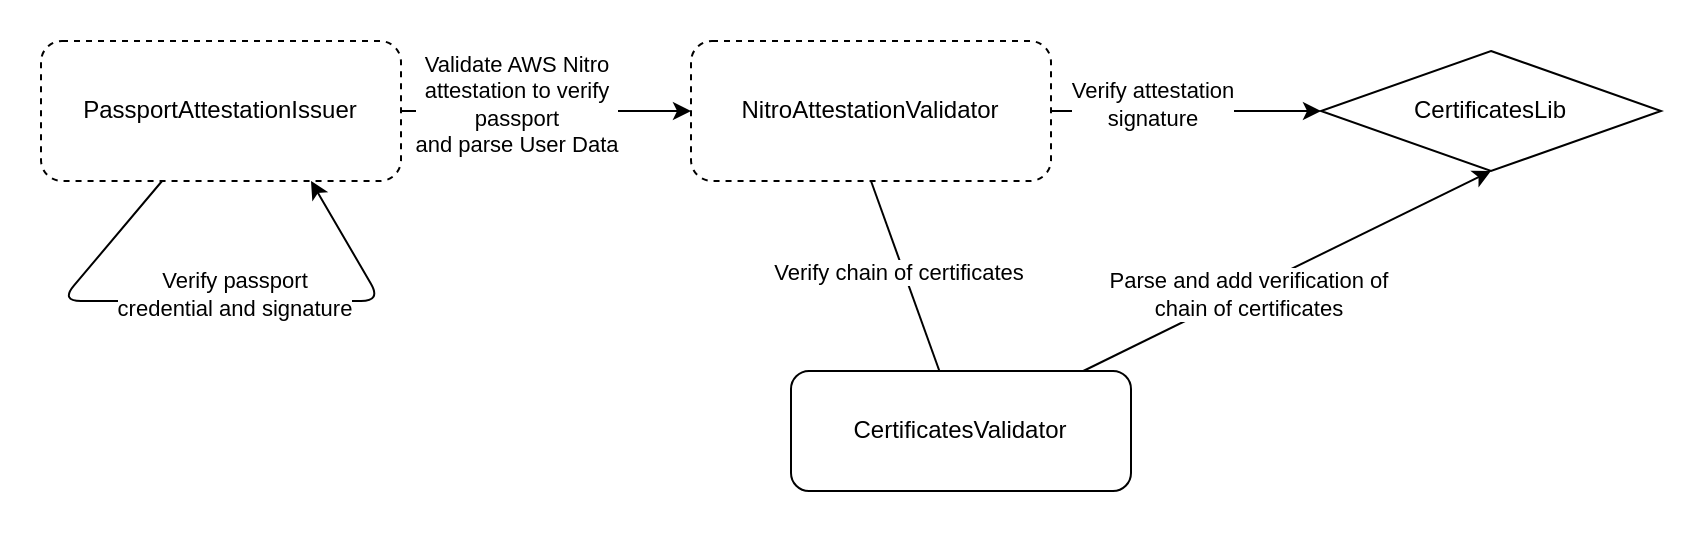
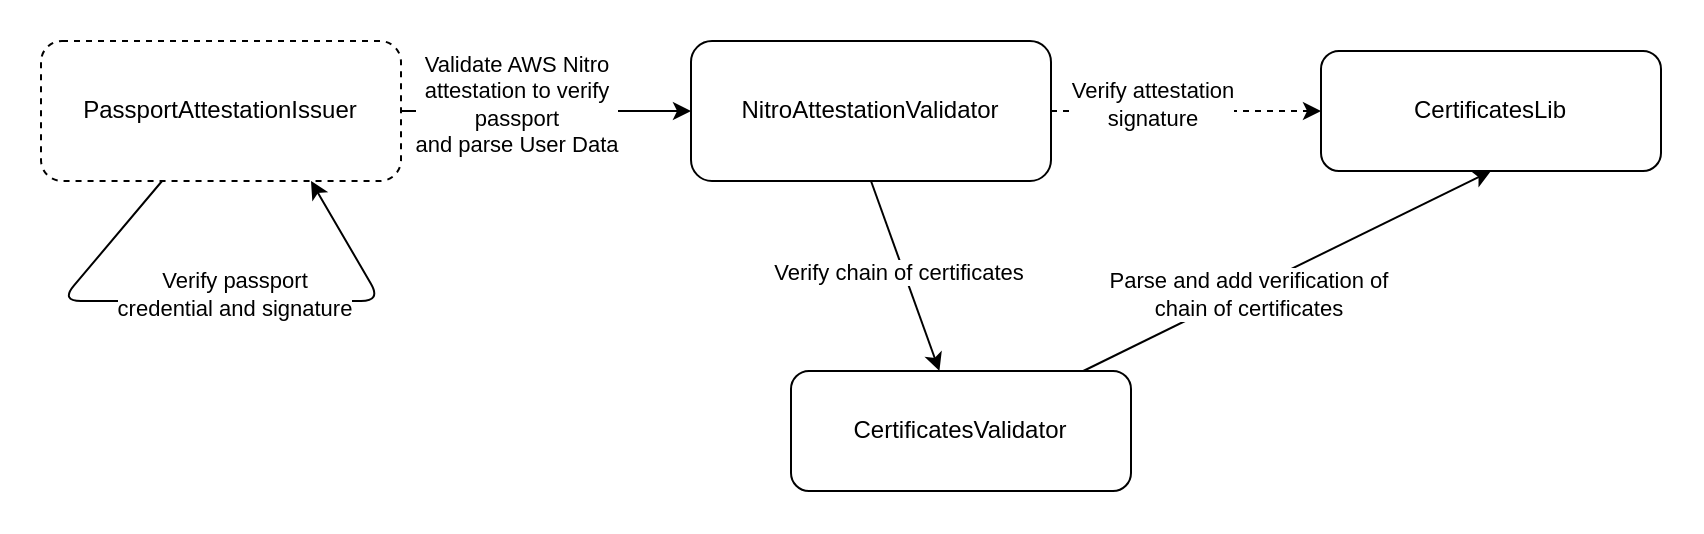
(871, 111) -> (871, 111)
(1268, 111) -> (1268, 111)
(1491, 111) -> (1491, 111)
(936, 362) -> (934, 357)
